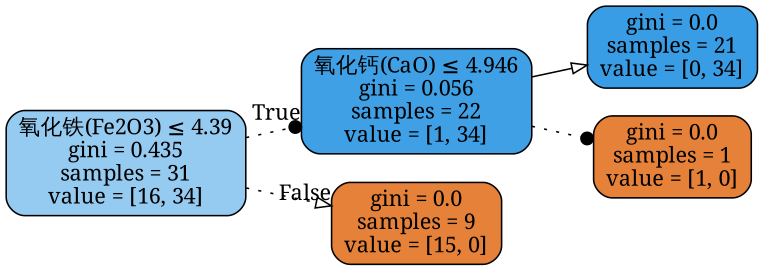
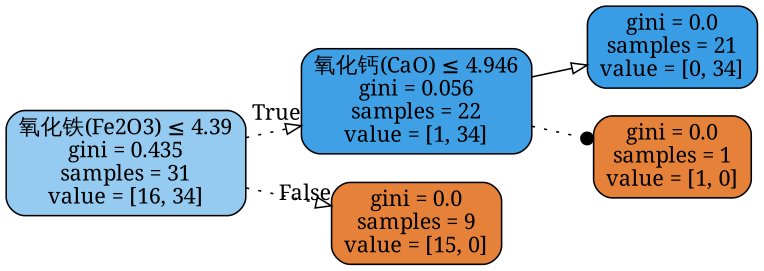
(268, 133) -> (268, 133)
